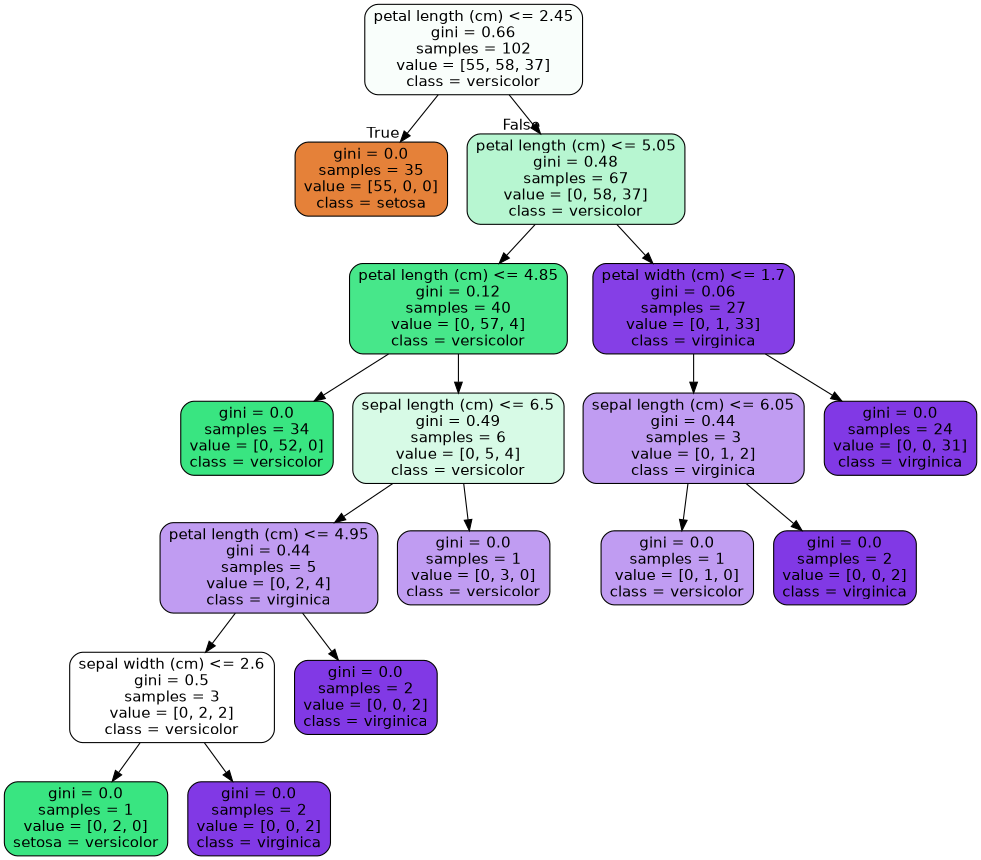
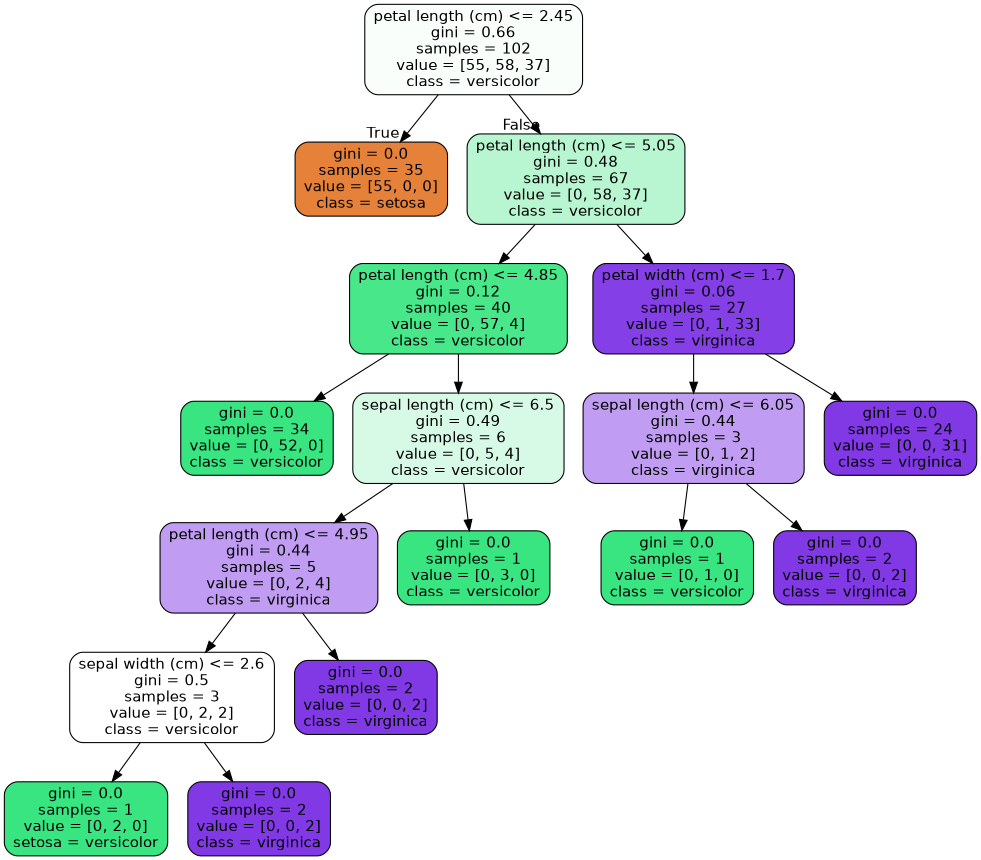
(474, 568) -> (474, 568)
(677, 568) -> (677, 568)
